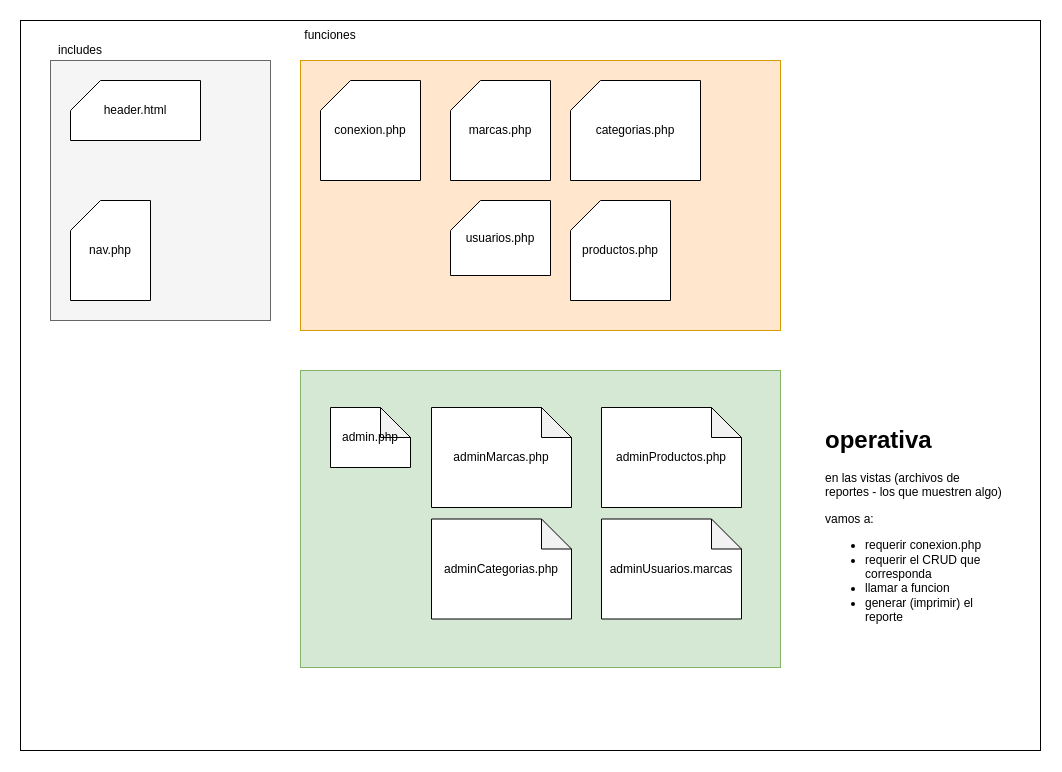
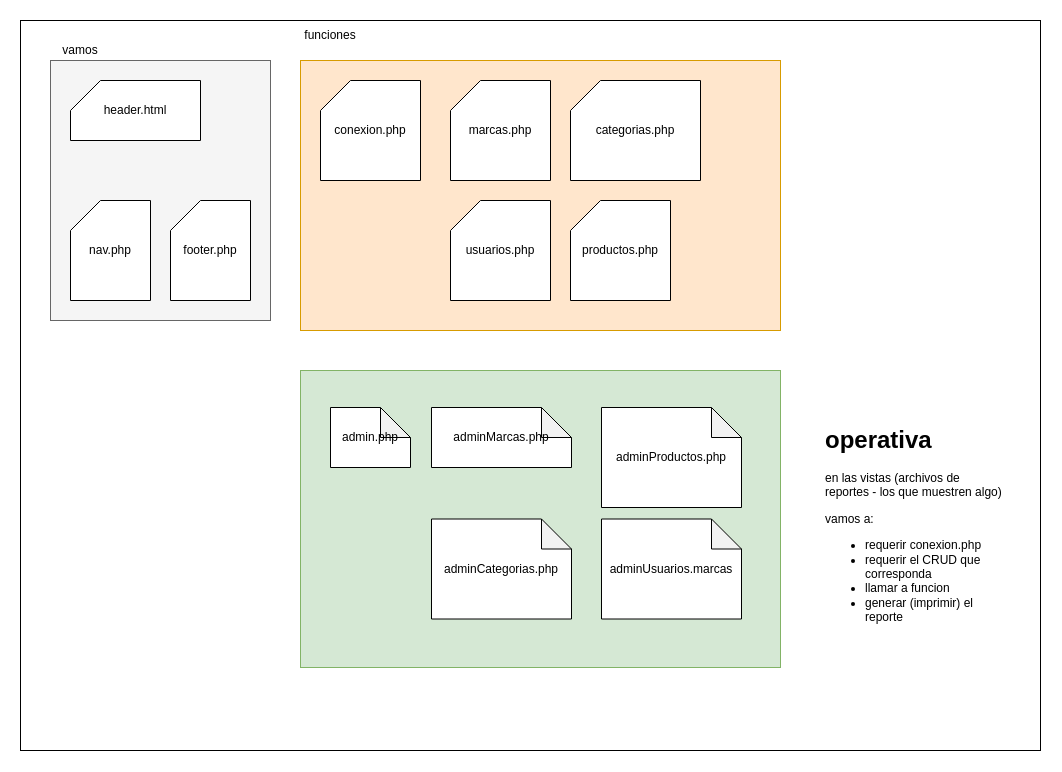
(81, 51) -> (81, 51)
(501, 238) -> (501, 251)
none -> (211, 251)
(502, 458) -> (502, 438)
